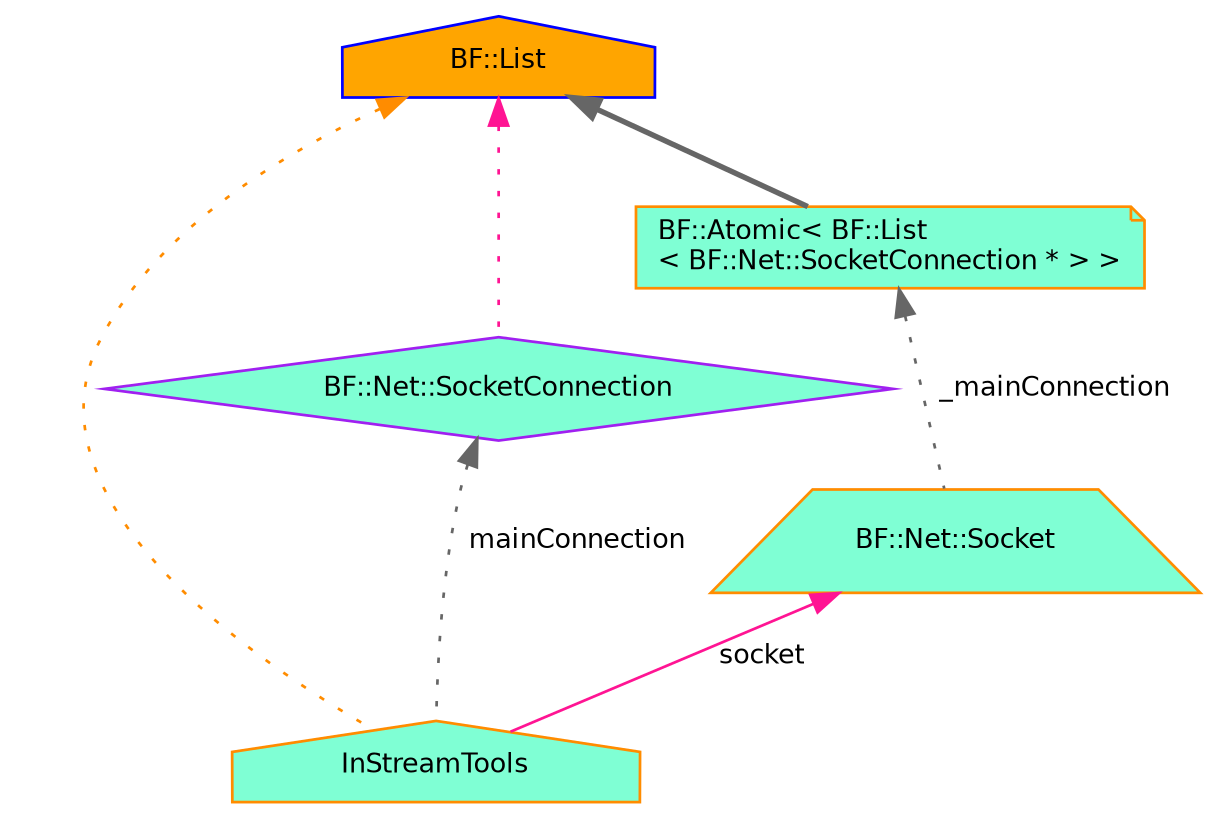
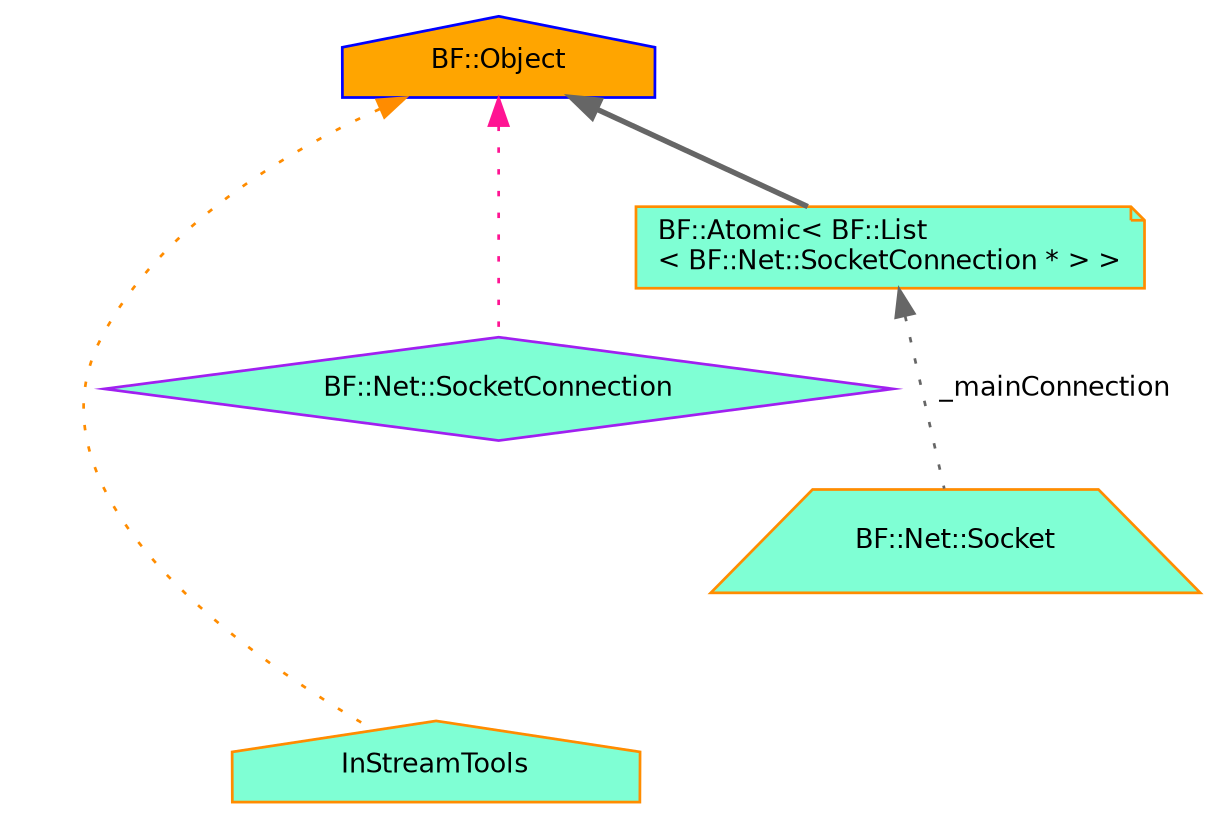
(499, 61) -> (499, 61)
(444, 591) -> none
(662, 668) -> none
